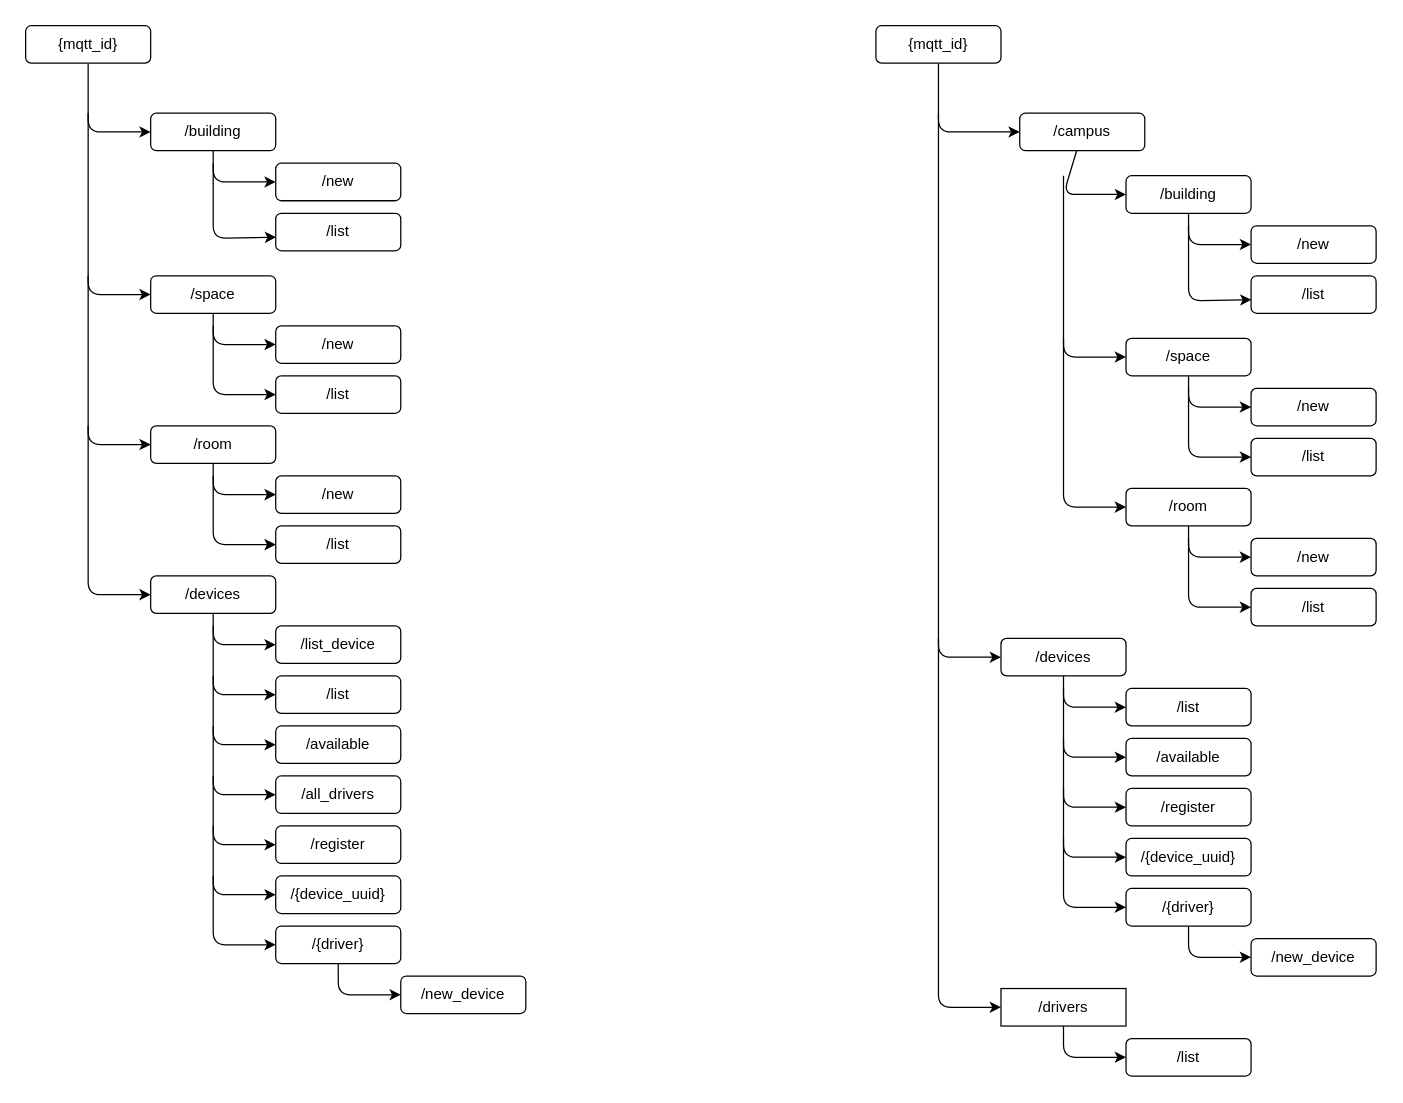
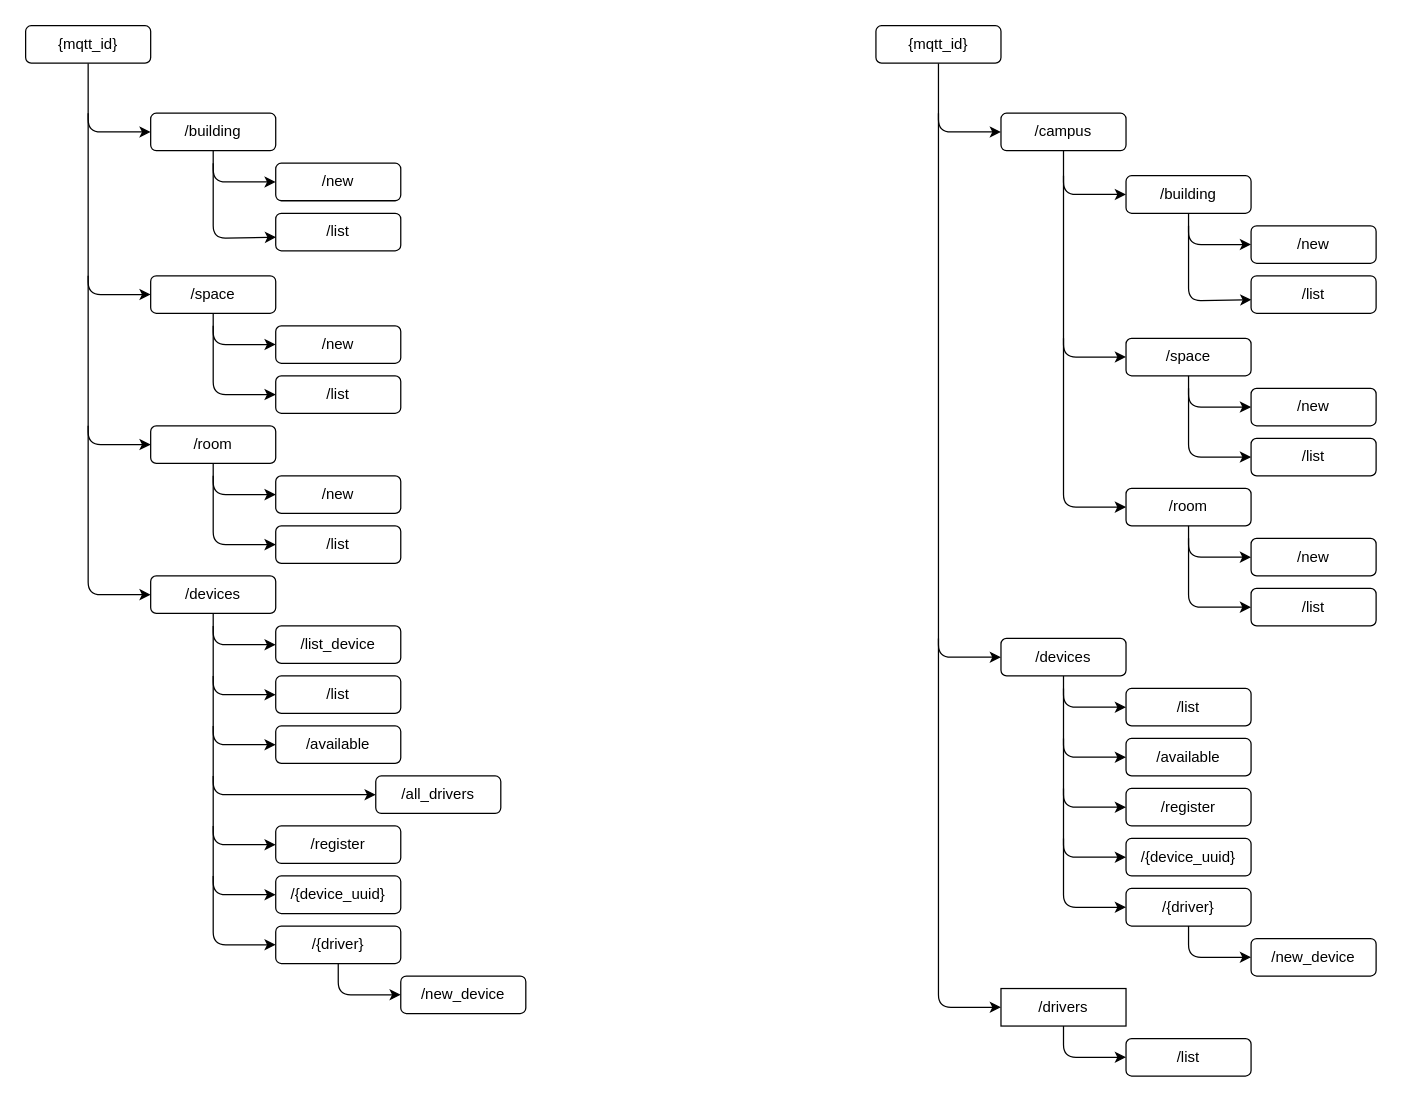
(1082, 132) -> (1063, 132)
(338, 794) -> (438, 794)
